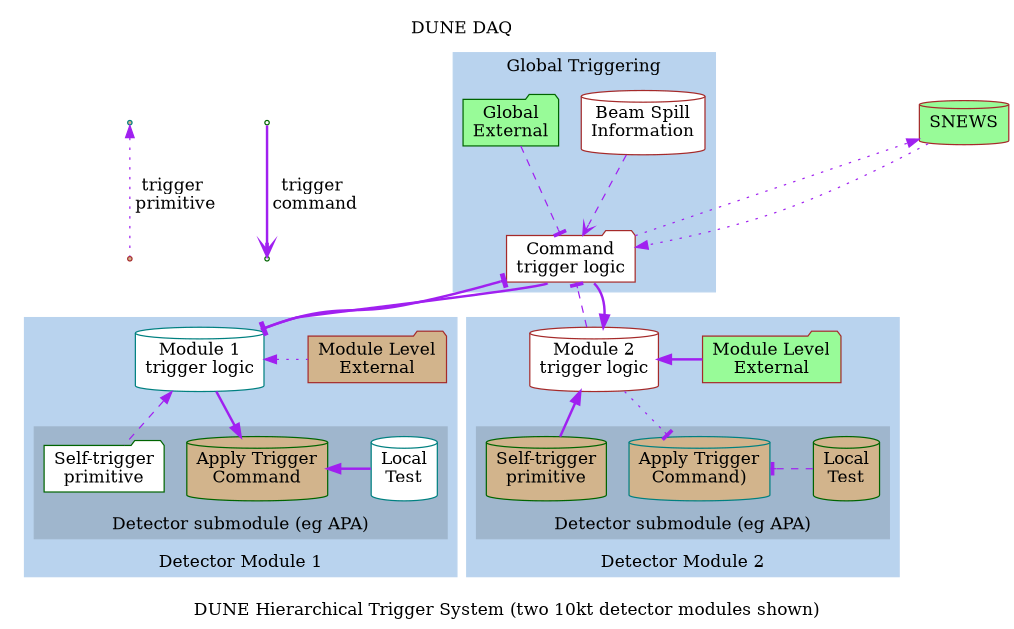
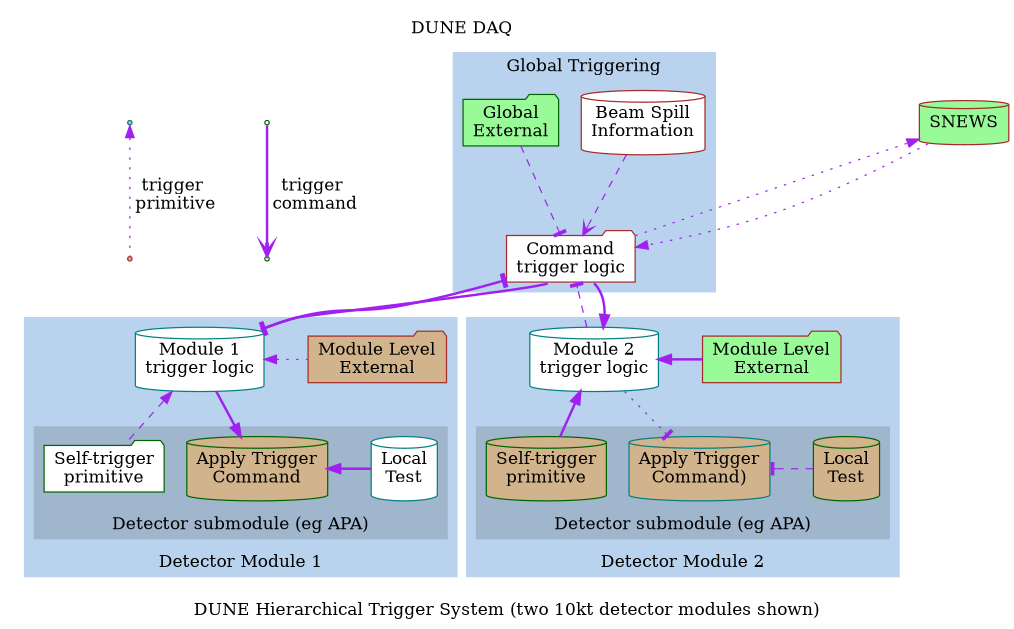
(594, 359) -> (594, 359)
